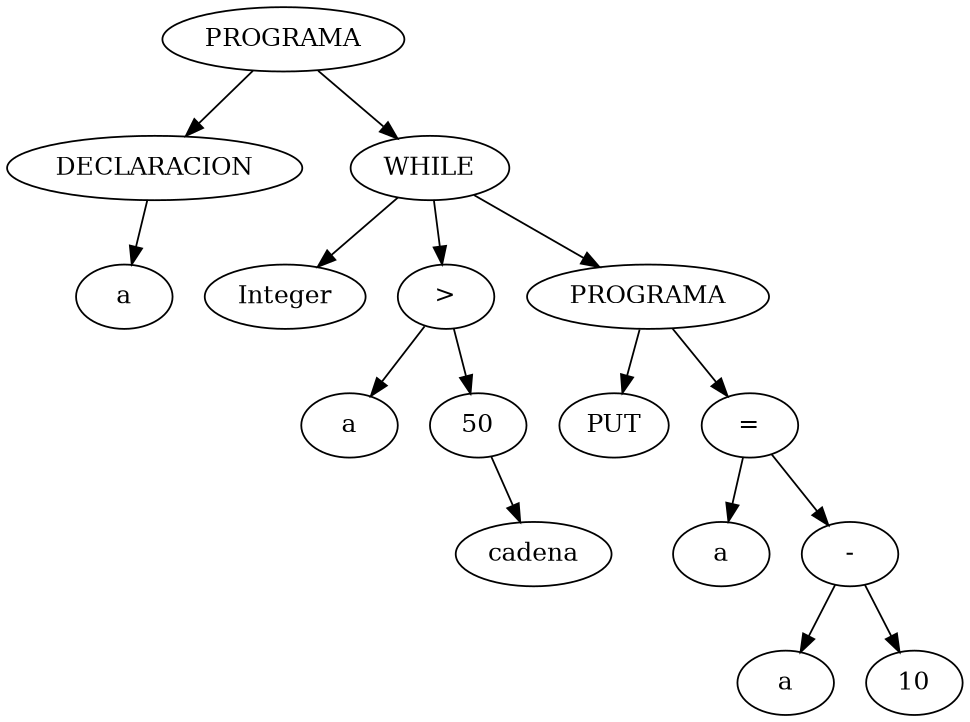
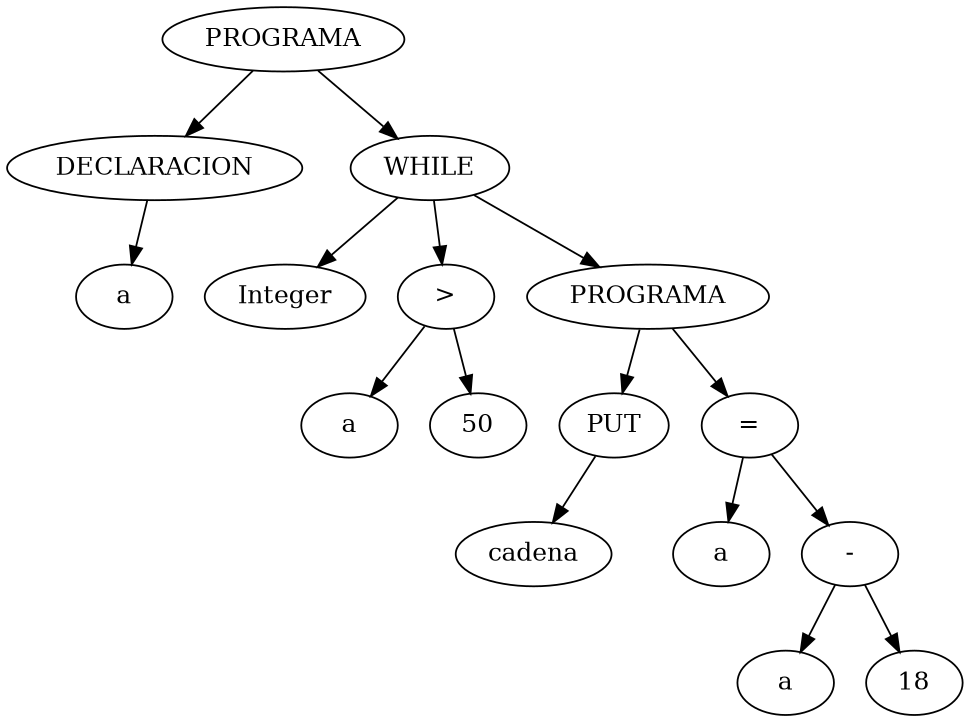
(502, 481) -> (579, 482)
(914, 683) -> (914, 683)
